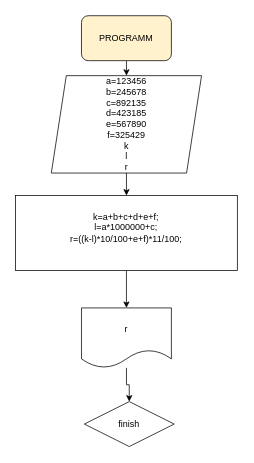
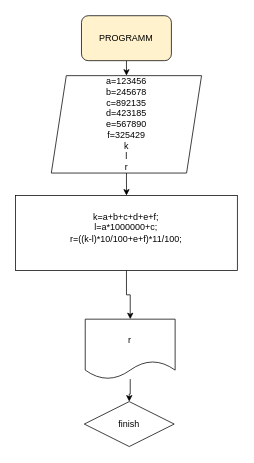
(127, 338) -> (130, 349)
